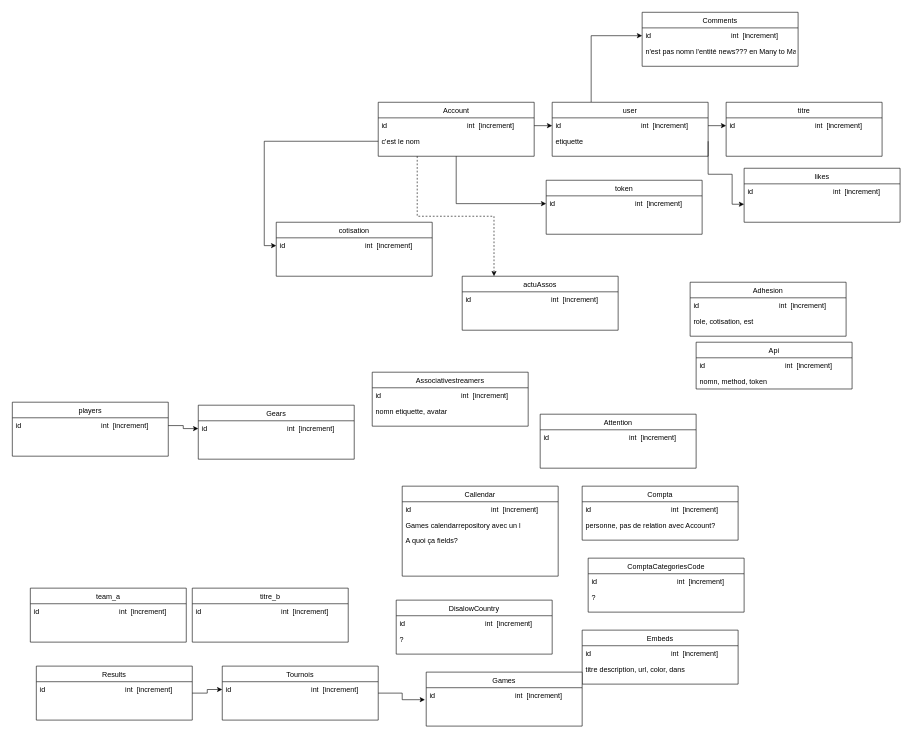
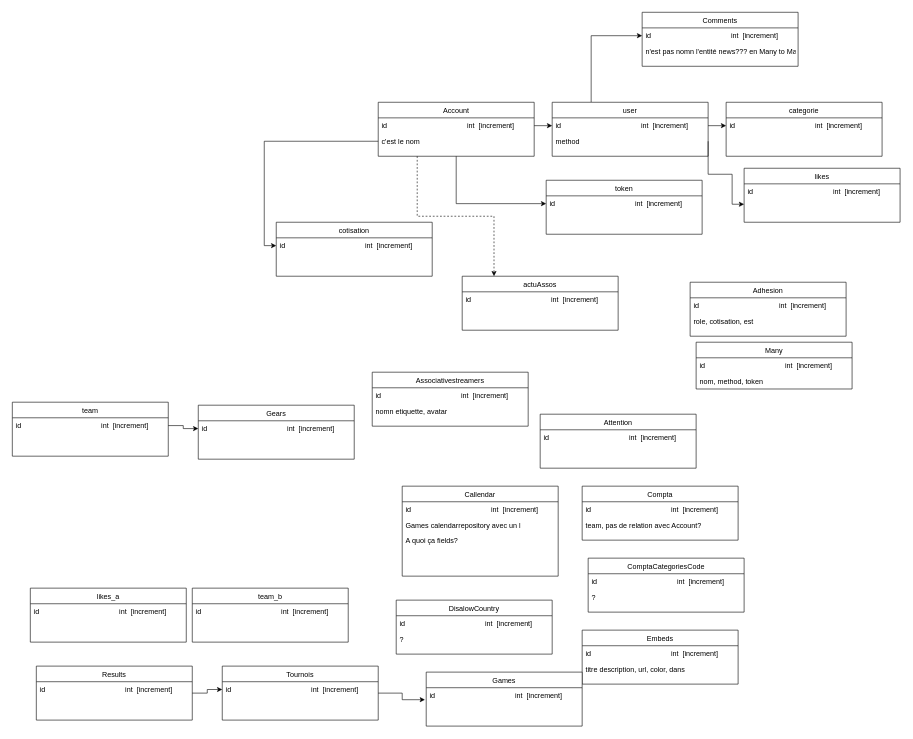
(804, 110) -> (804, 110)
(573, 142) -> (568, 142)
(774, 350) -> (774, 350)
(734, 382) -> (732, 382)
(90, 410) -> (90, 410)
(657, 526) -> (649, 526)
(108, 596) -> (108, 596)
(270, 596) -> (270, 596)
